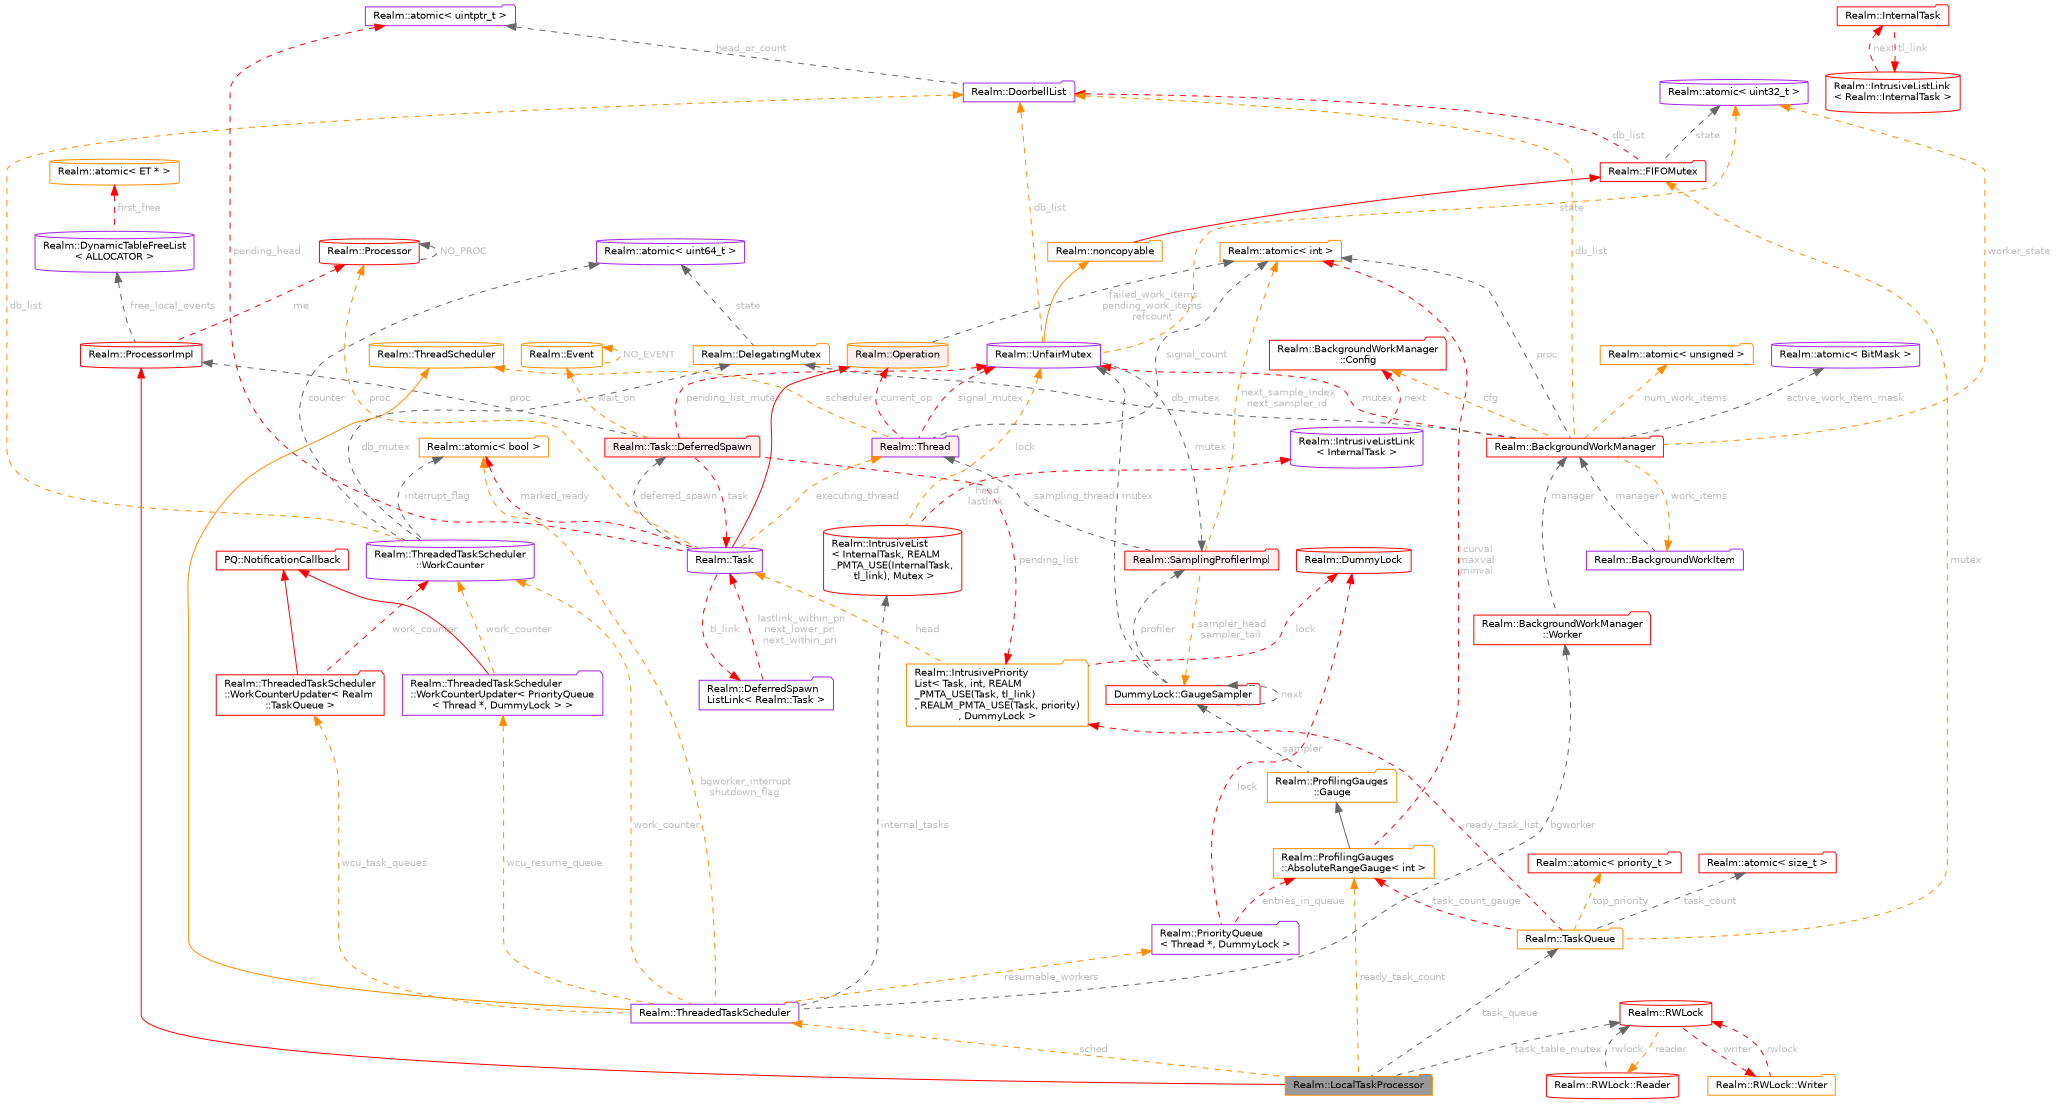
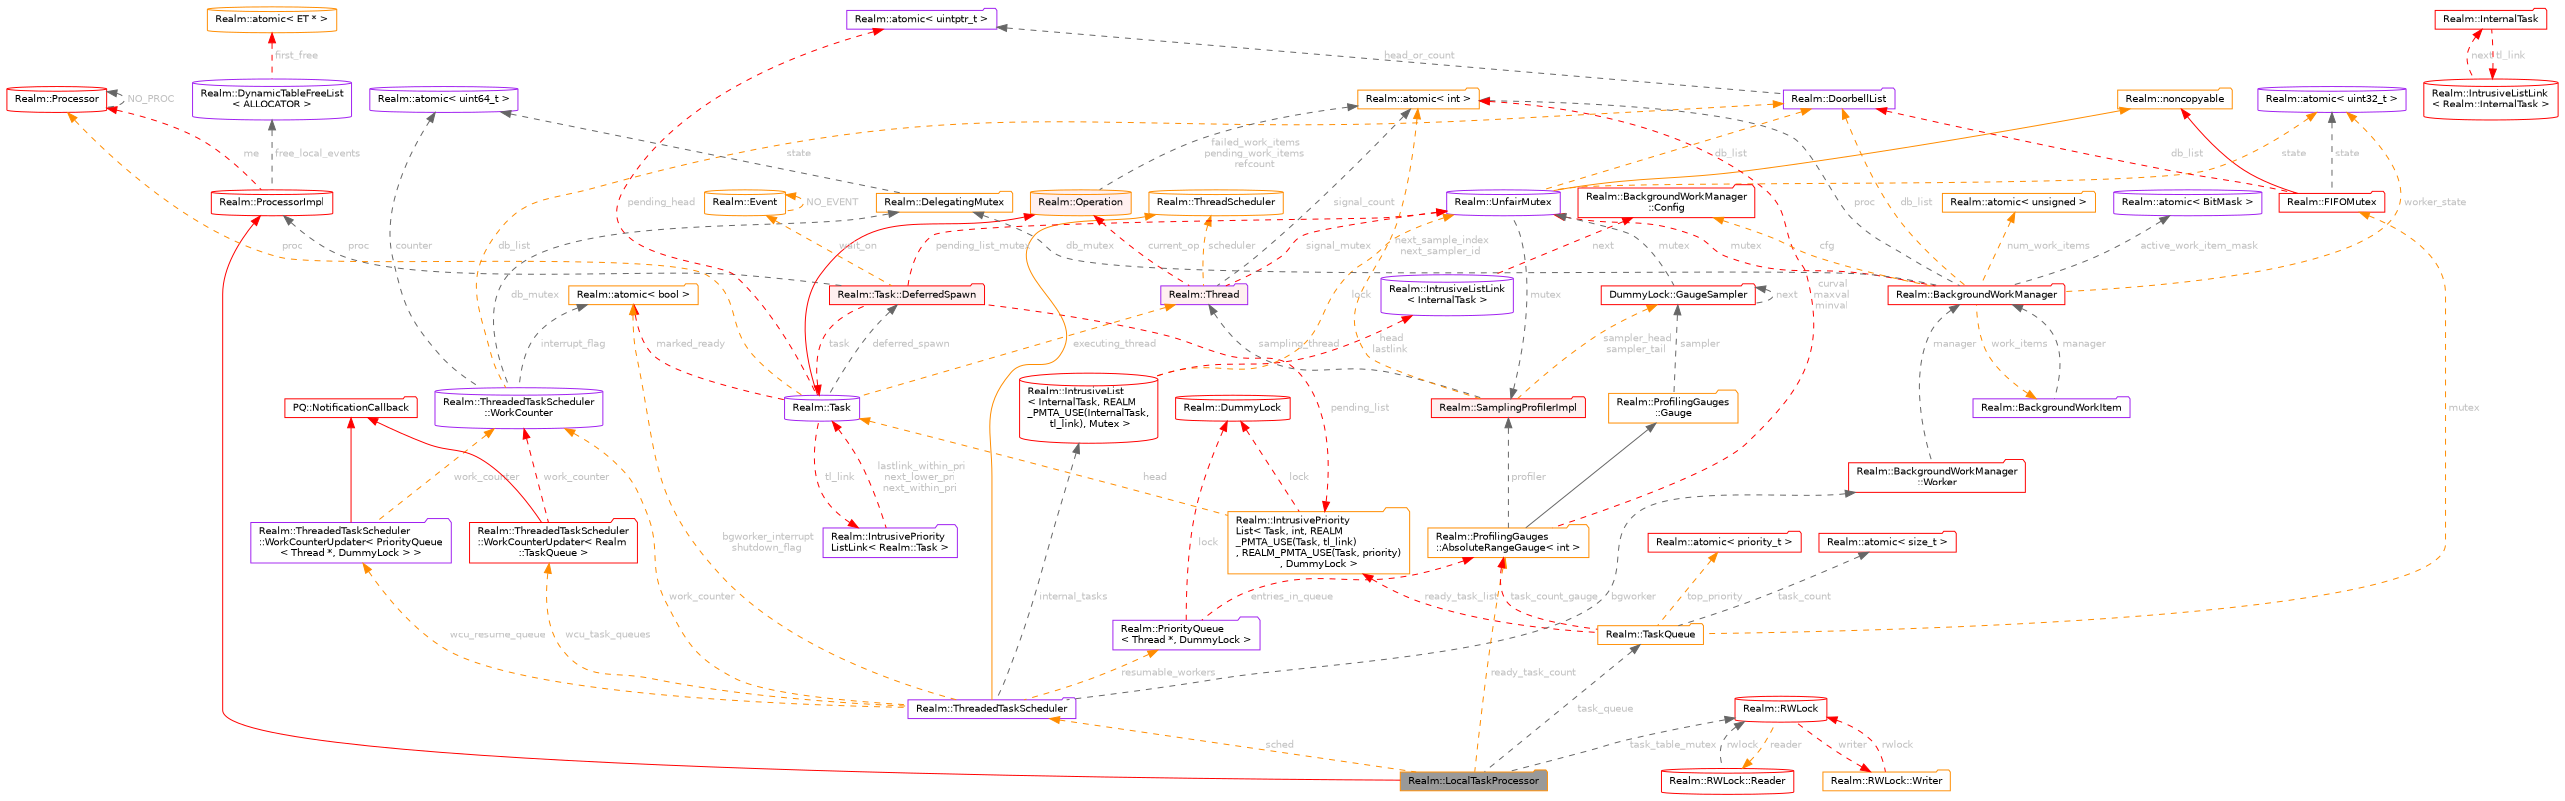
(1361, 203) -> (2239, 167)
(1133, 629) -> (1508, 478)
(766, 695) -> (890, 543)
